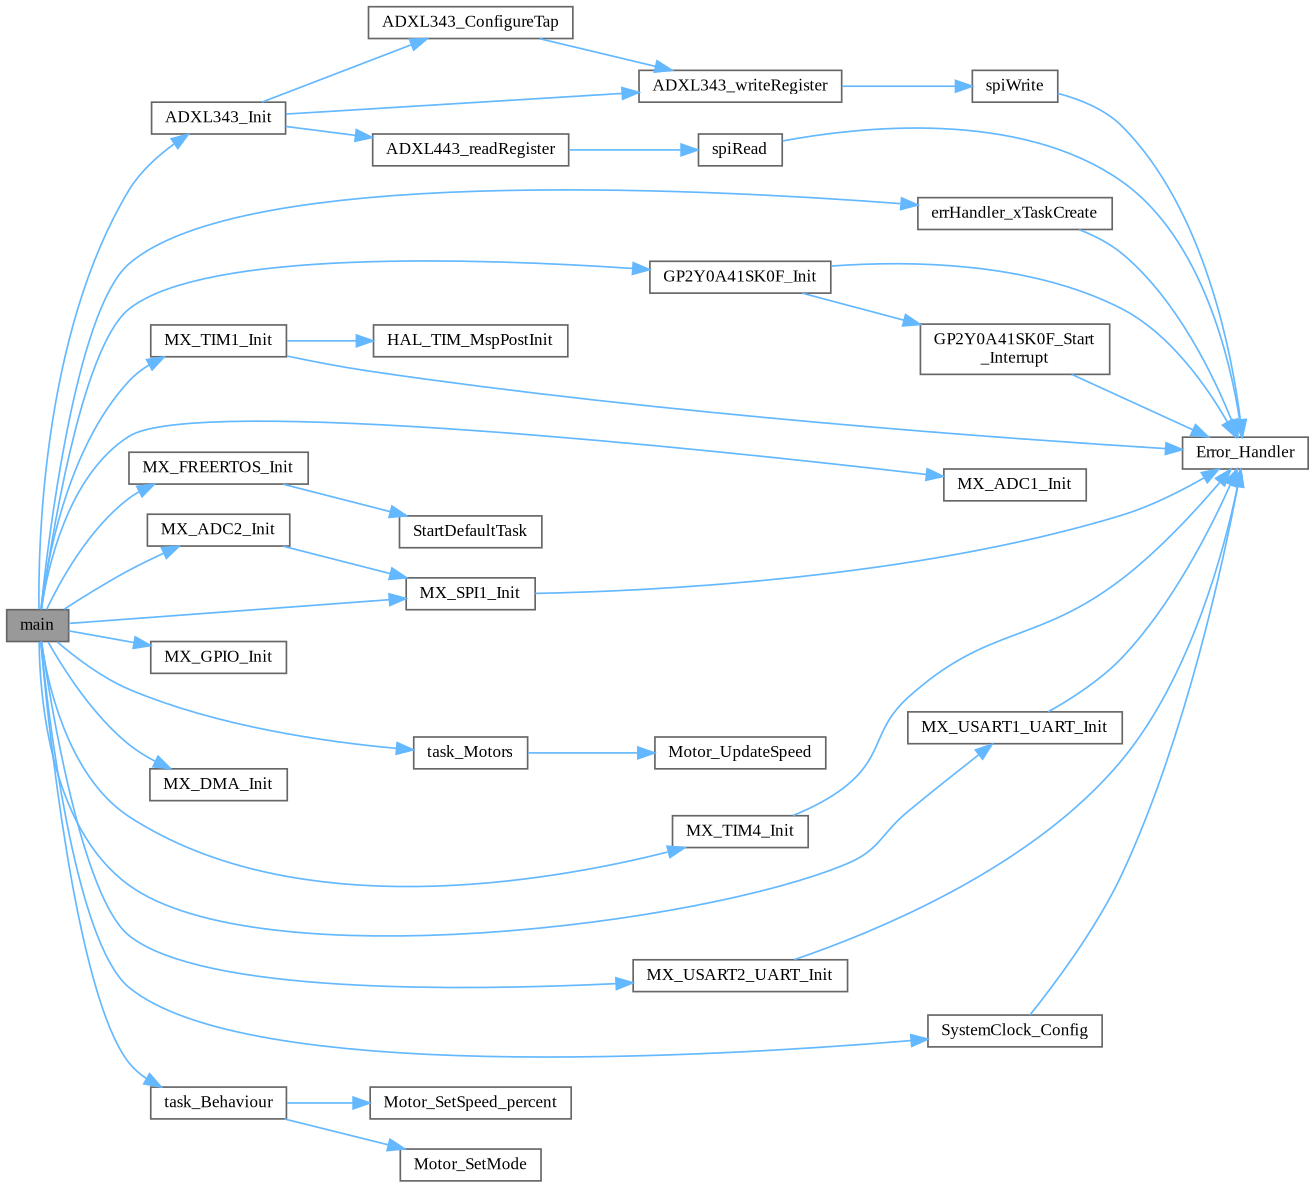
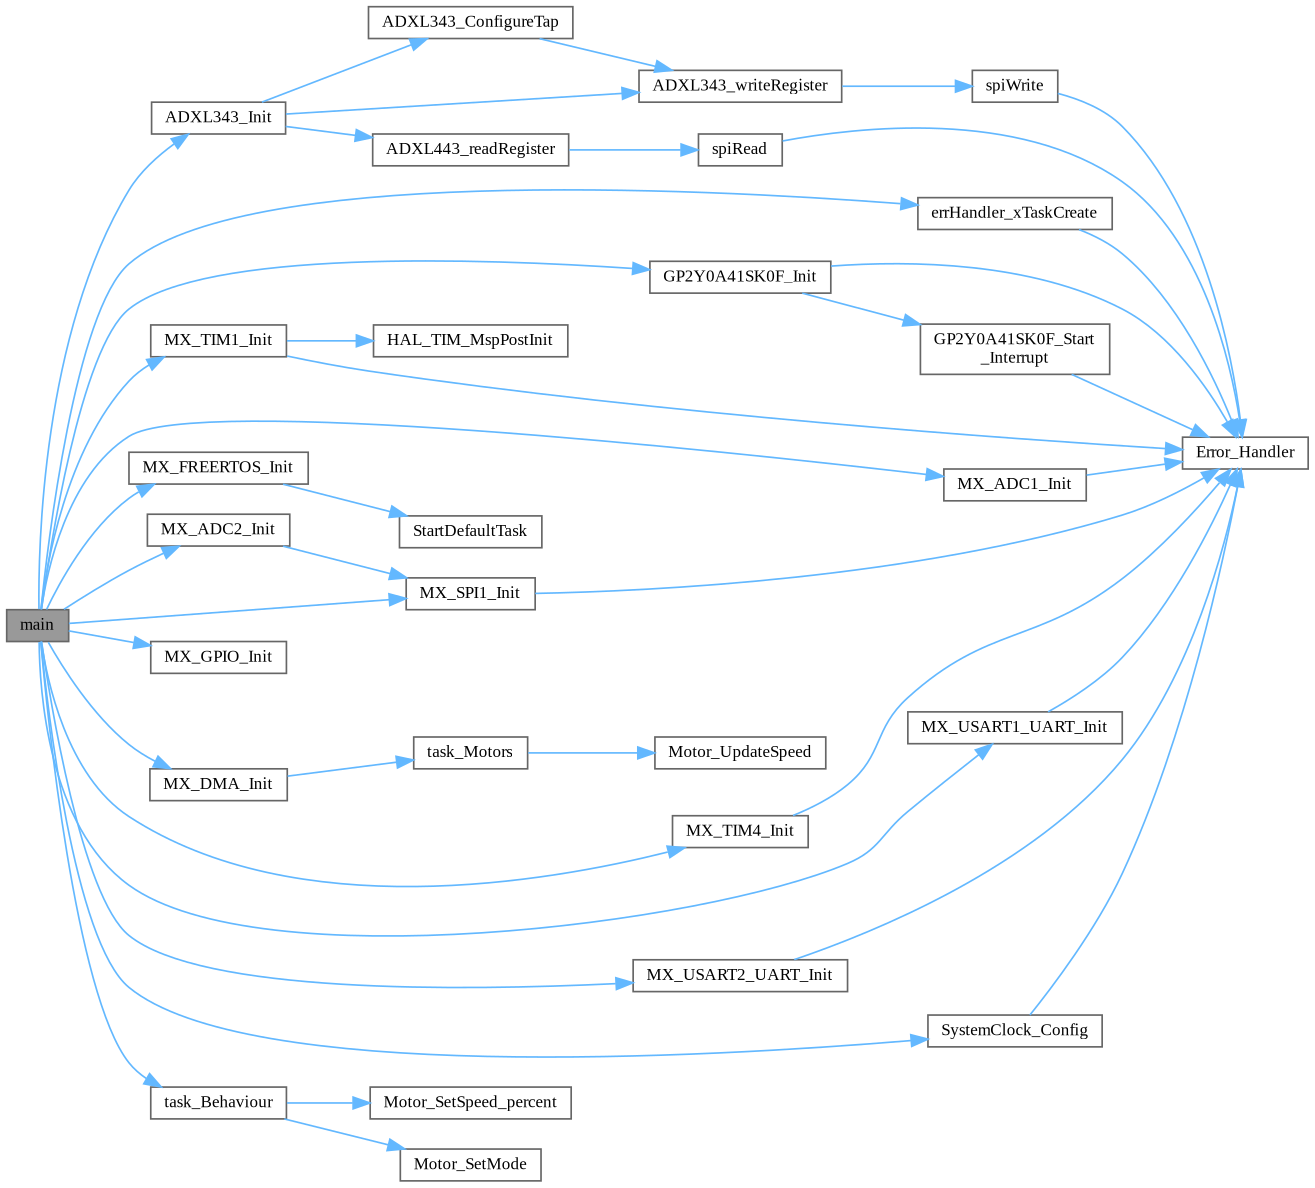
none -> (1126, 470)
(218, 719) -> (342, 769)
